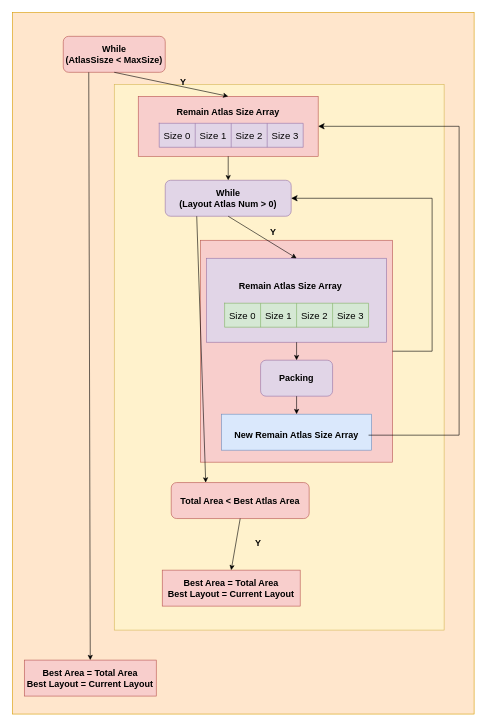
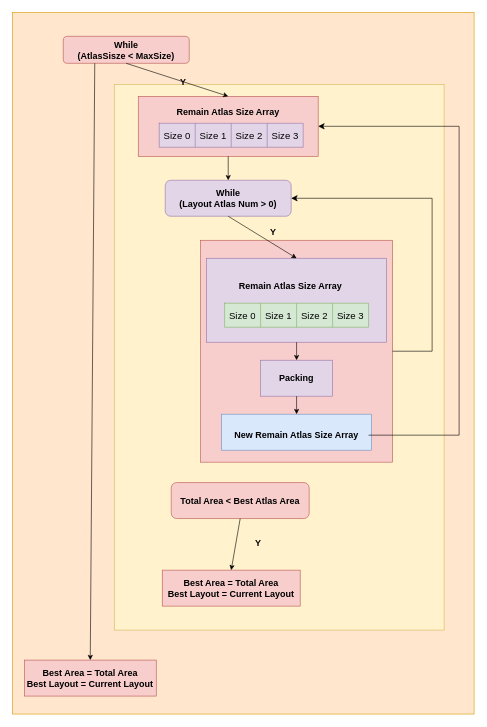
(114, 54) -> (126, 50)
(199, 268) -> none
(297, 378) -> (297, 378)
